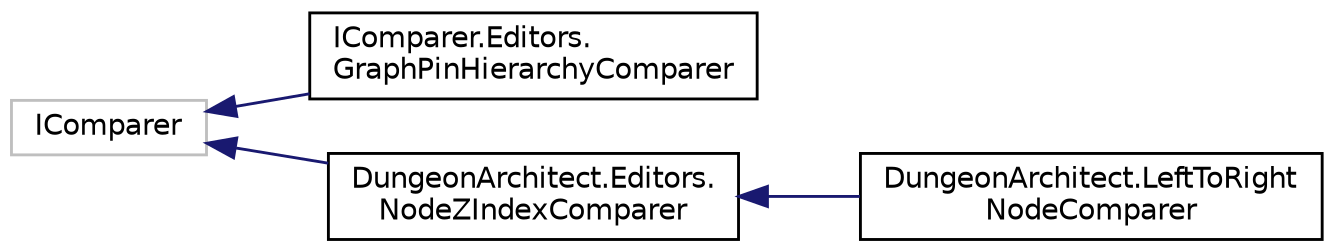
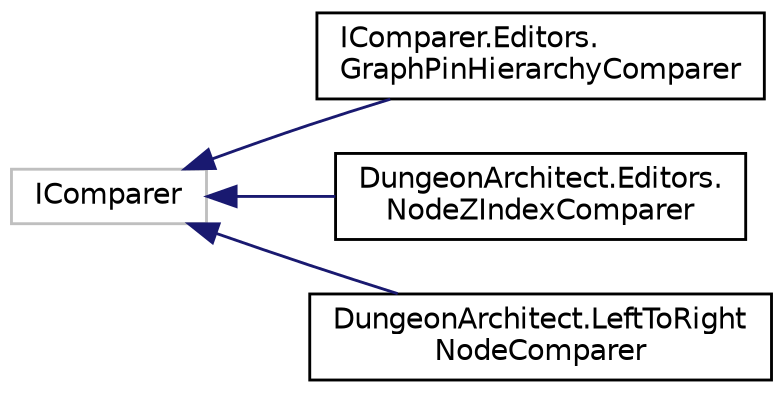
(814, 196) -> (307, 264)
